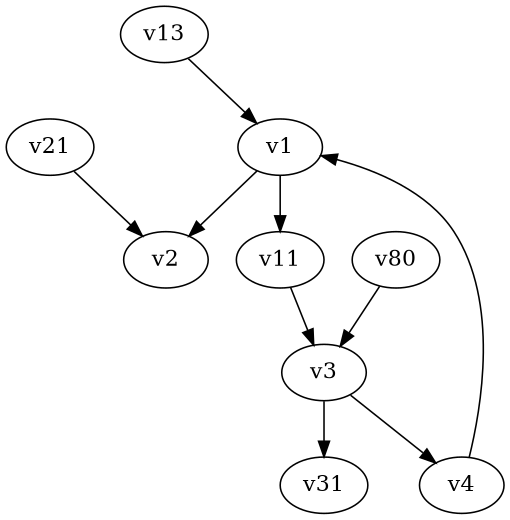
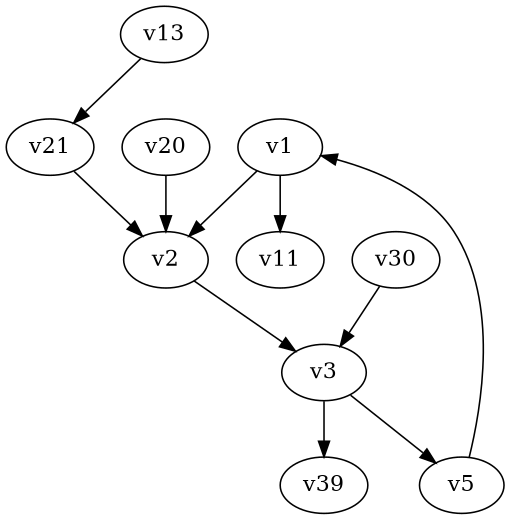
(217, 86) -> (113, 85)
none -> (166, 147)
(396, 260) -> (396, 260)
(299, 309) -> (238, 312)
(324, 485) -> (324, 485)
(462, 485) -> (462, 485)
